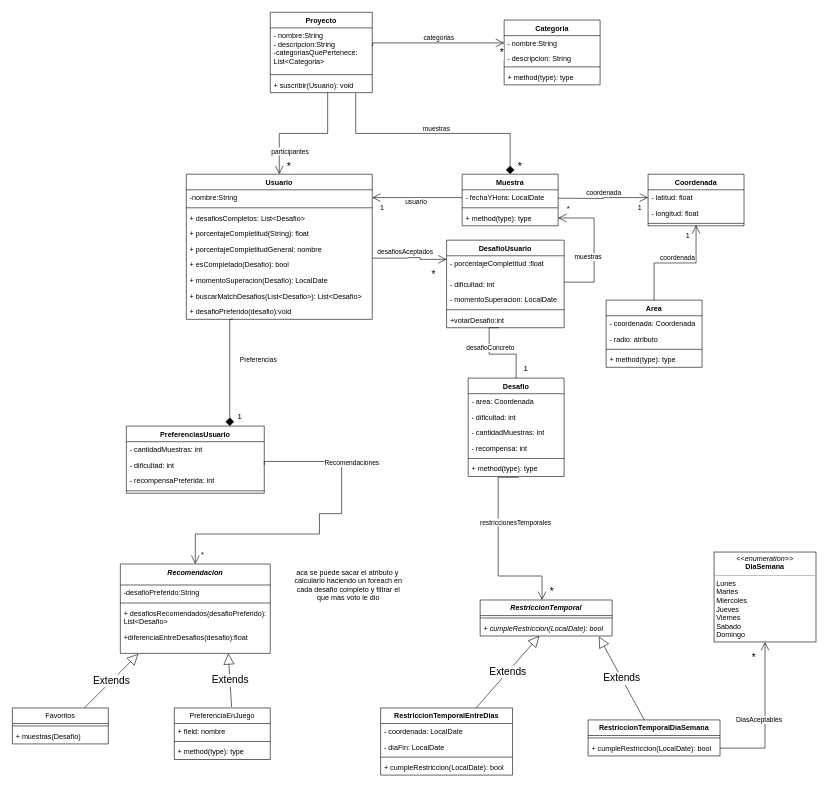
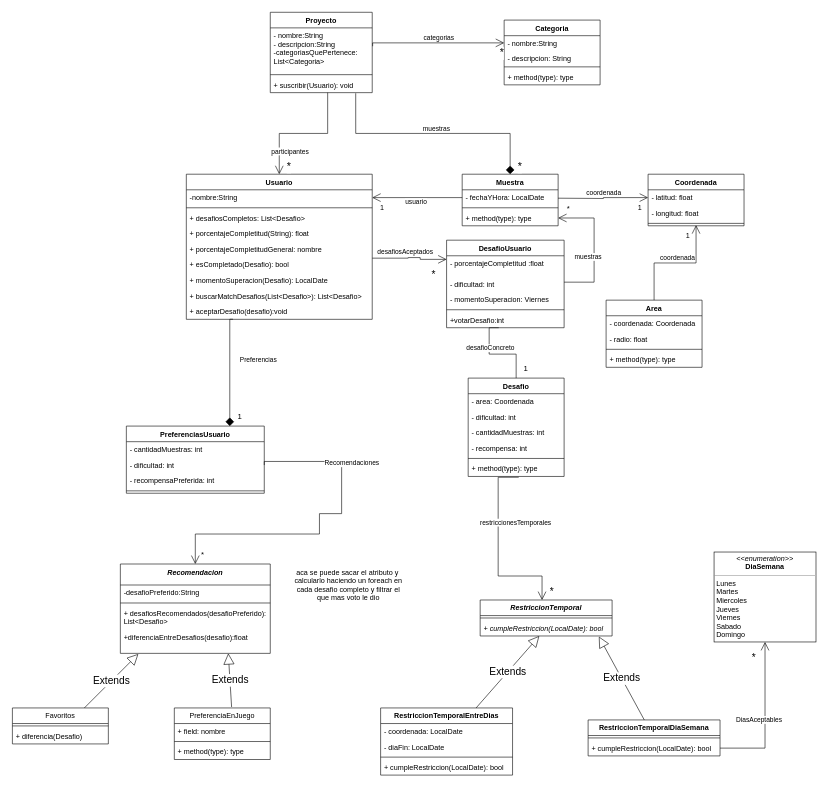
(506, 300) -> (502, 300)
(248, 312) -> (245, 312)
(639, 340) -> (633, 340)
(52, 737) -> (54, 737)
